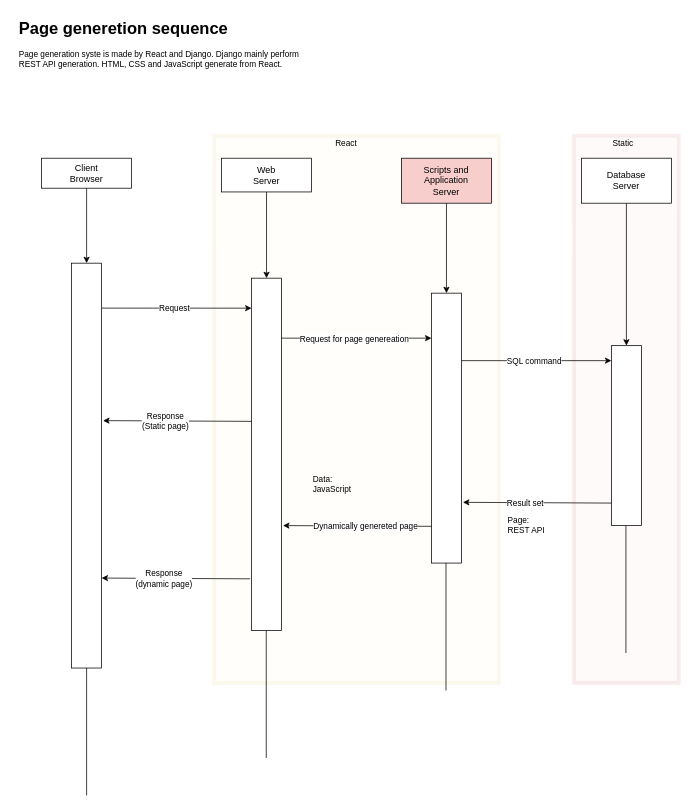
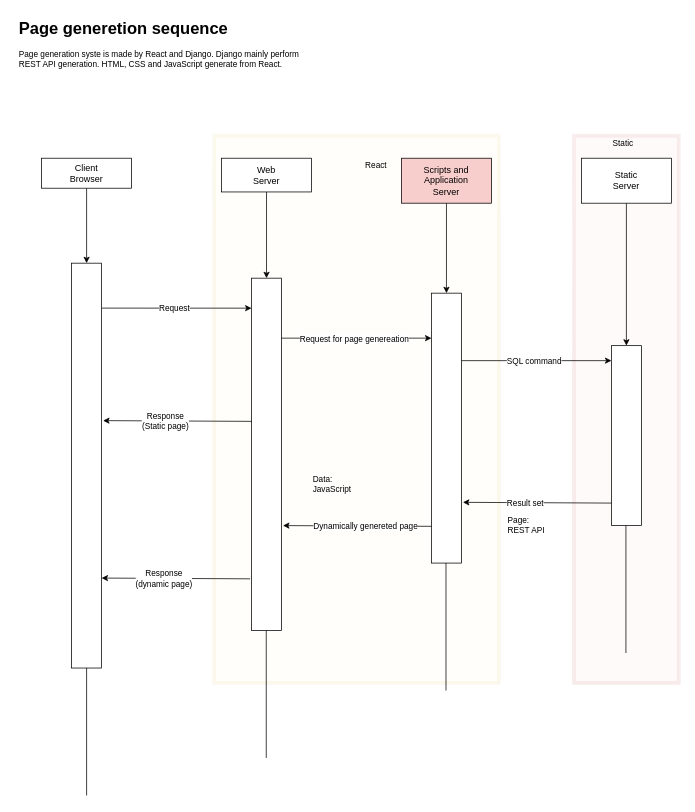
(349, 143) -> (379, 165)
(627, 180) -> (627, 180)
